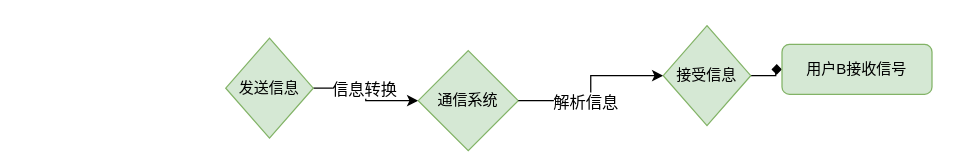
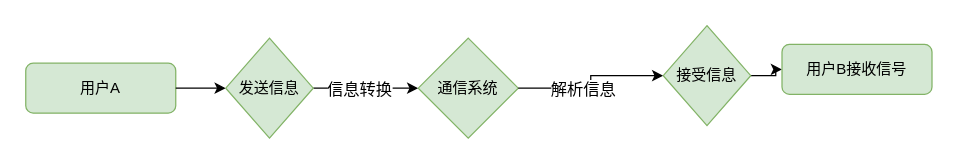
(776, 75) -> (776, 75)
none -> (101, 88)
none -> (197, 88)
(468, 101) -> (468, 88)
